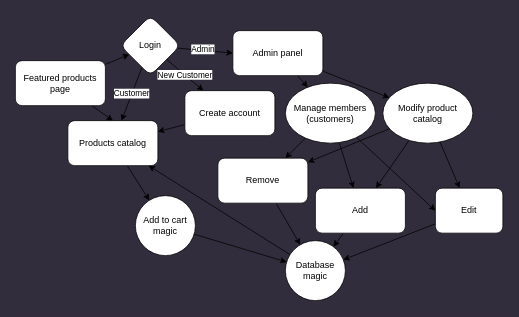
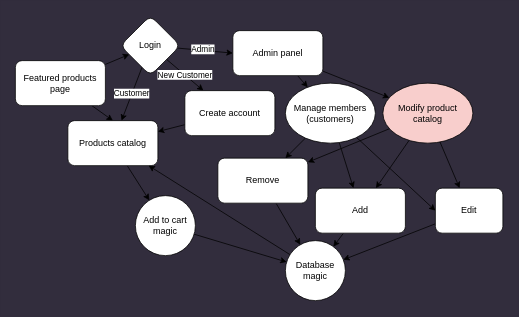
(428, 113) -> (428, 113)
